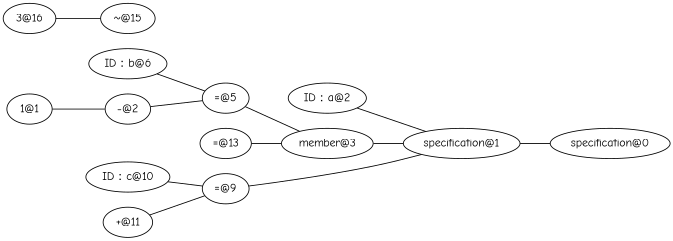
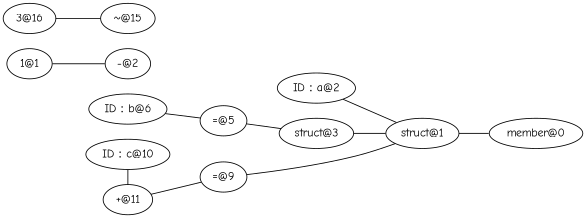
(176, 104) -> none
(226, 143) -> none
(327, 143) -> (316, 133)
(462, 143) -> (422, 133)
(610, 143) -> (536, 133)
(185, 184) -> (128, 177)
